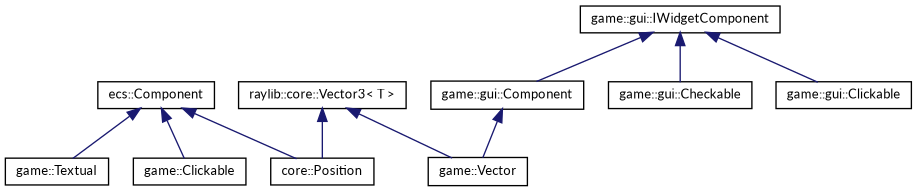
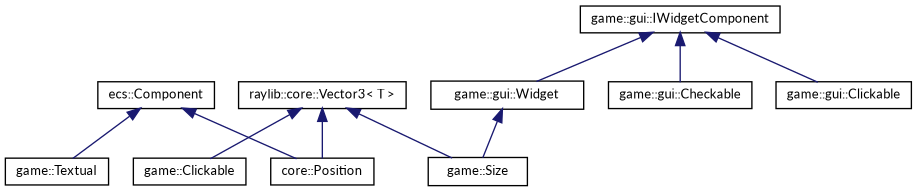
(507, 95) -> (507, 95)
(176, 140) -> (258, 132)
(478, 172) -> (478, 172)
